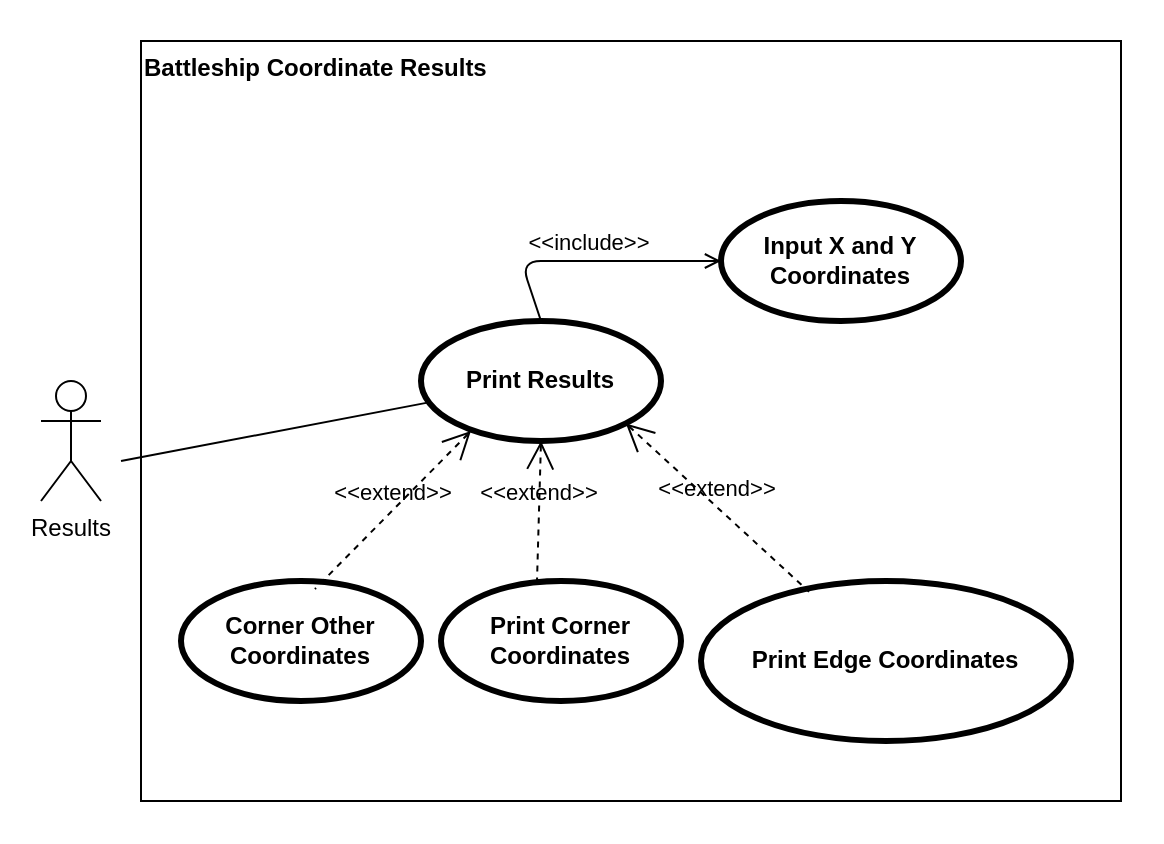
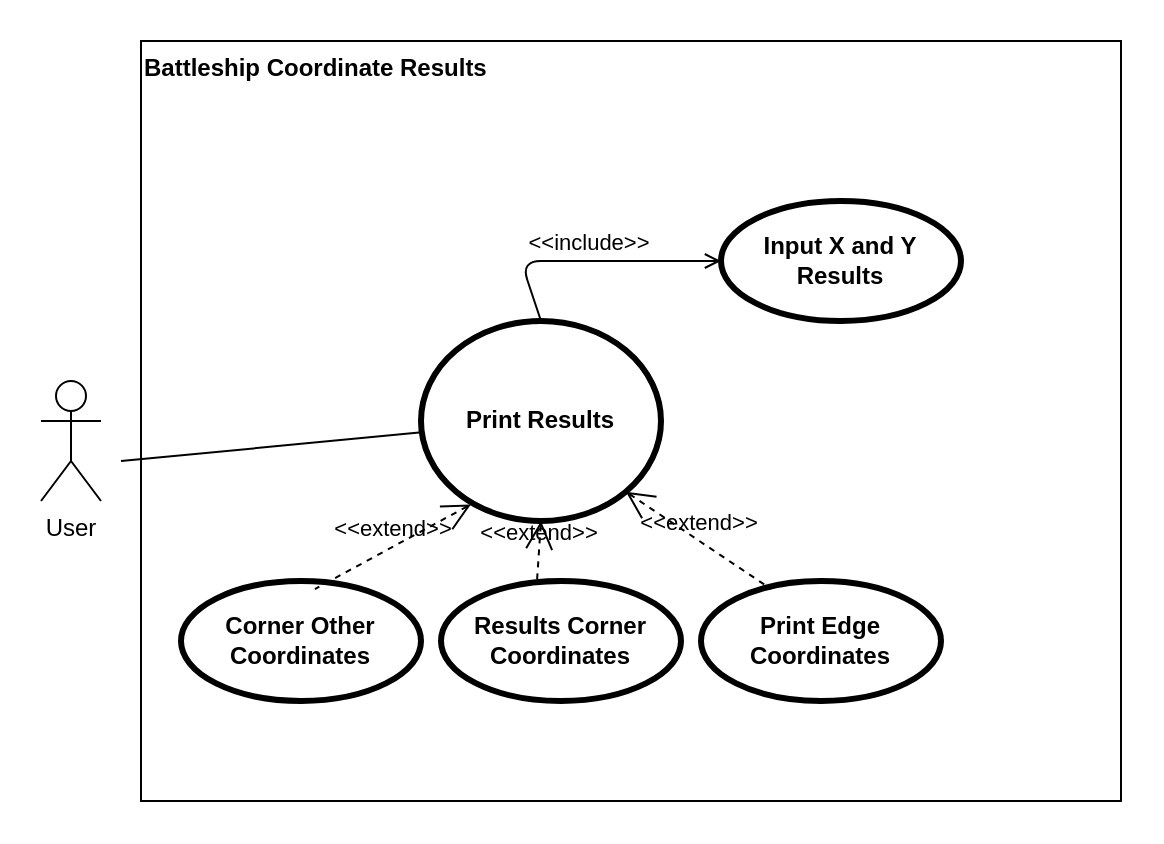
(841, 261) -> (841, 261)
(541, 381) -> (541, 421)
(72, 529) -> (72, 529)
(561, 641) -> (561, 641)
(886, 661) -> (821, 641)
